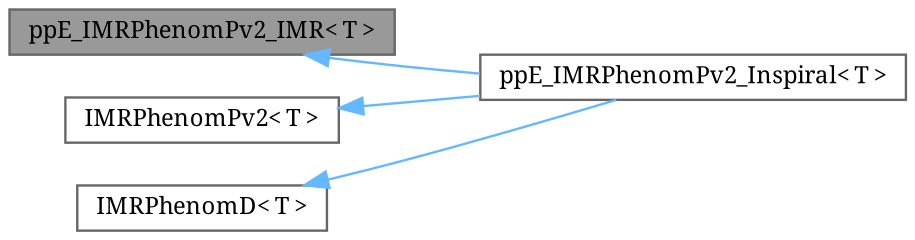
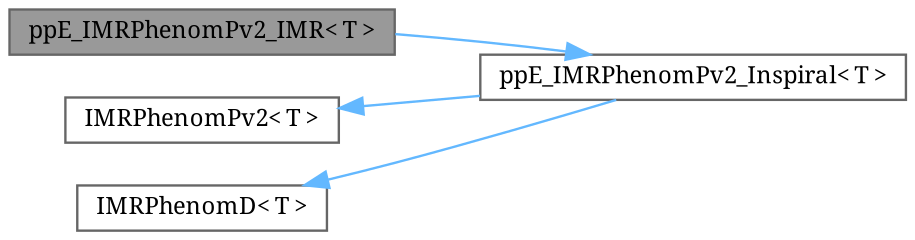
(404, 66) -> (481, 42)
